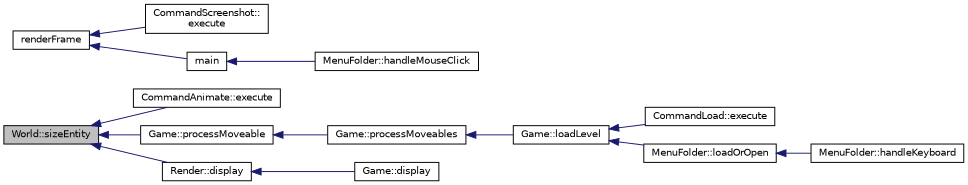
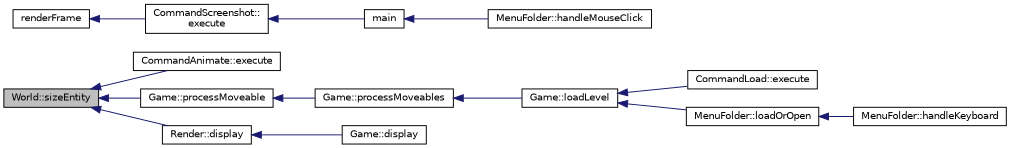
(143, 53) -> (321, 19)
